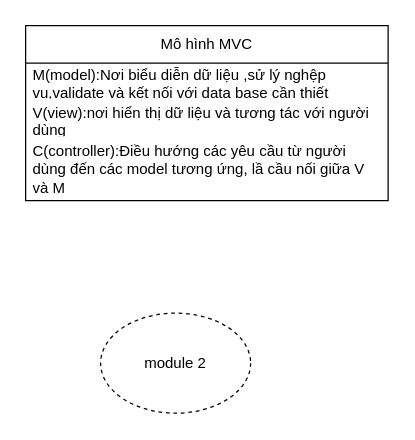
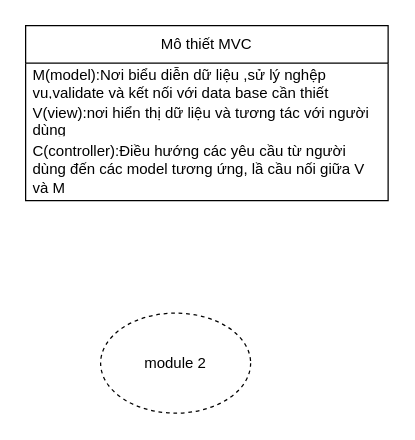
(207, 44) -> (207, 44)
